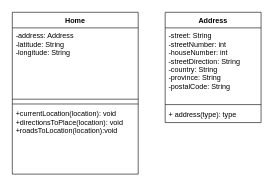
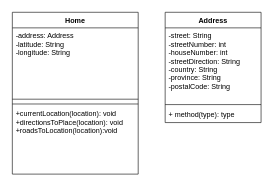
(208, 115) -> (206, 115)
